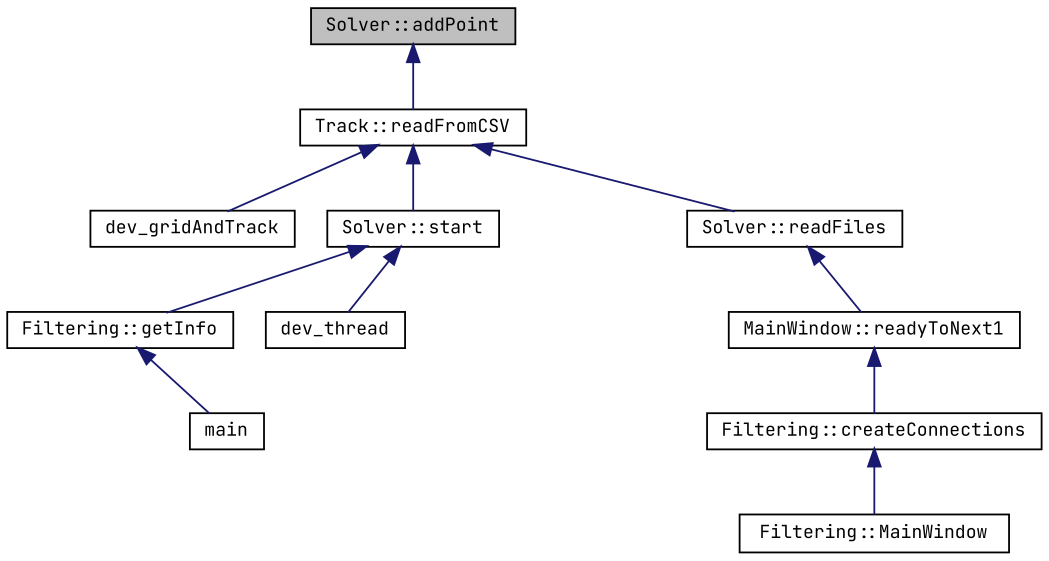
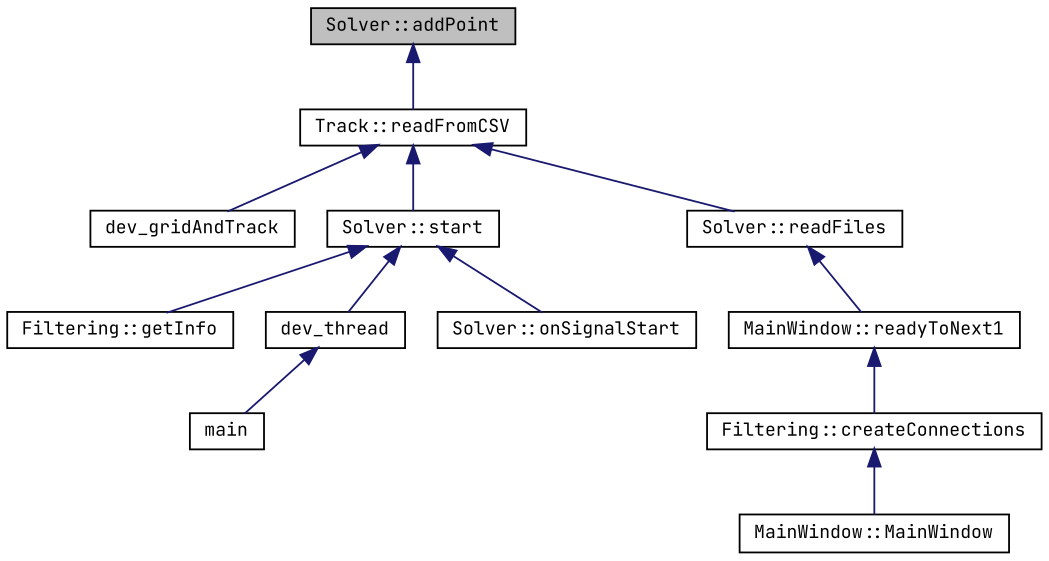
none -> (567, 330)
(180, 387) -> (275, 387)
(874, 533) -> (874, 533)
